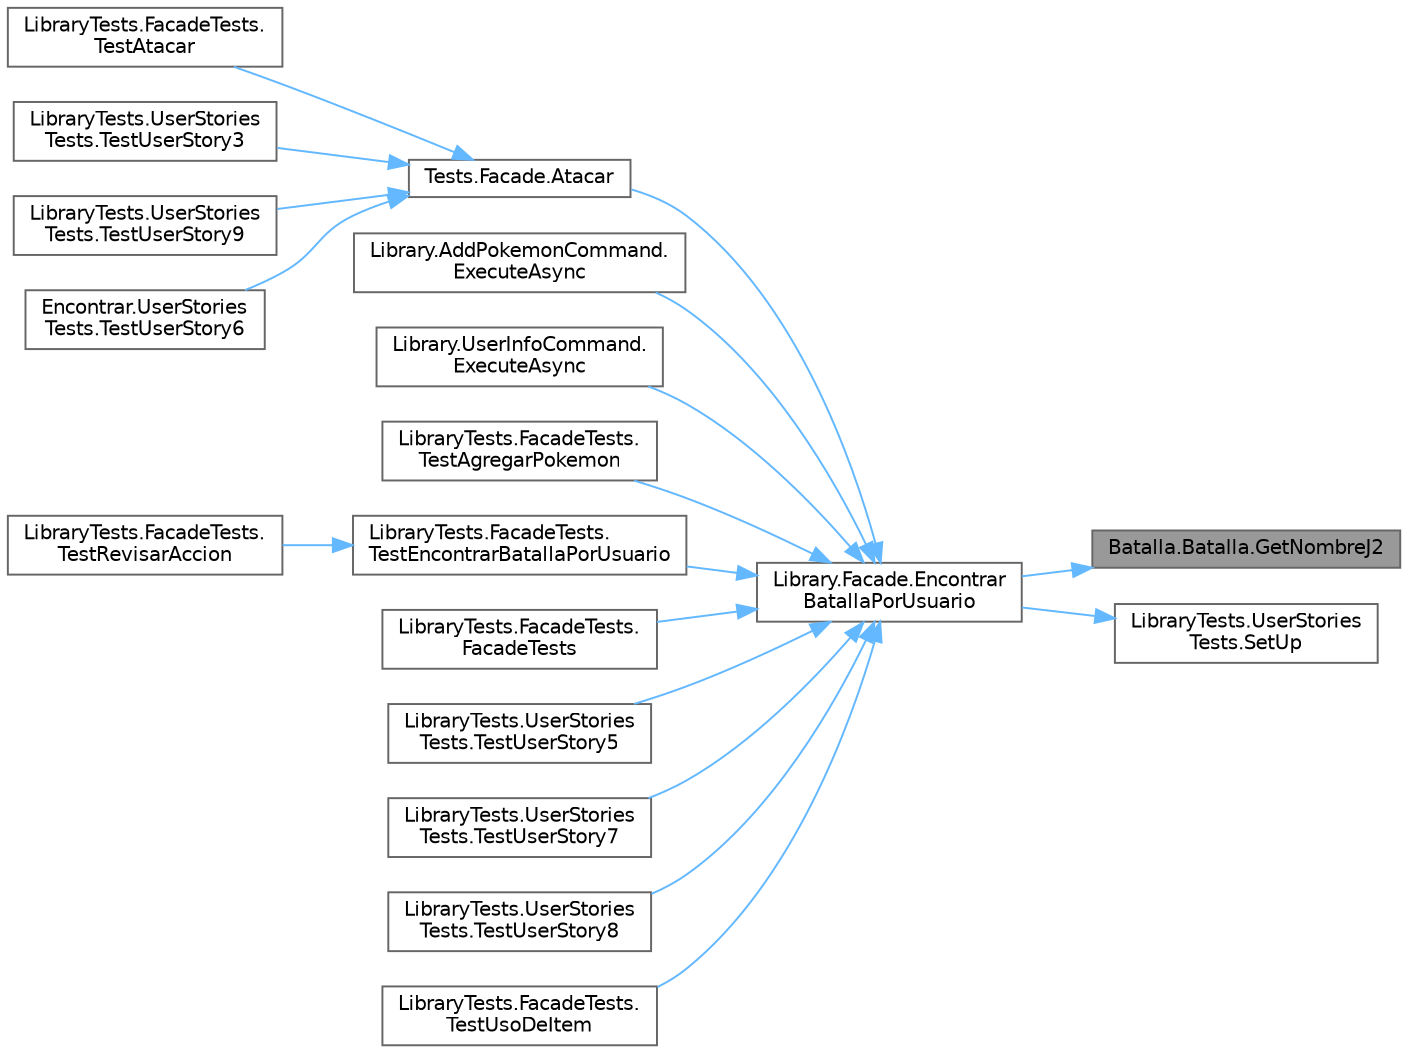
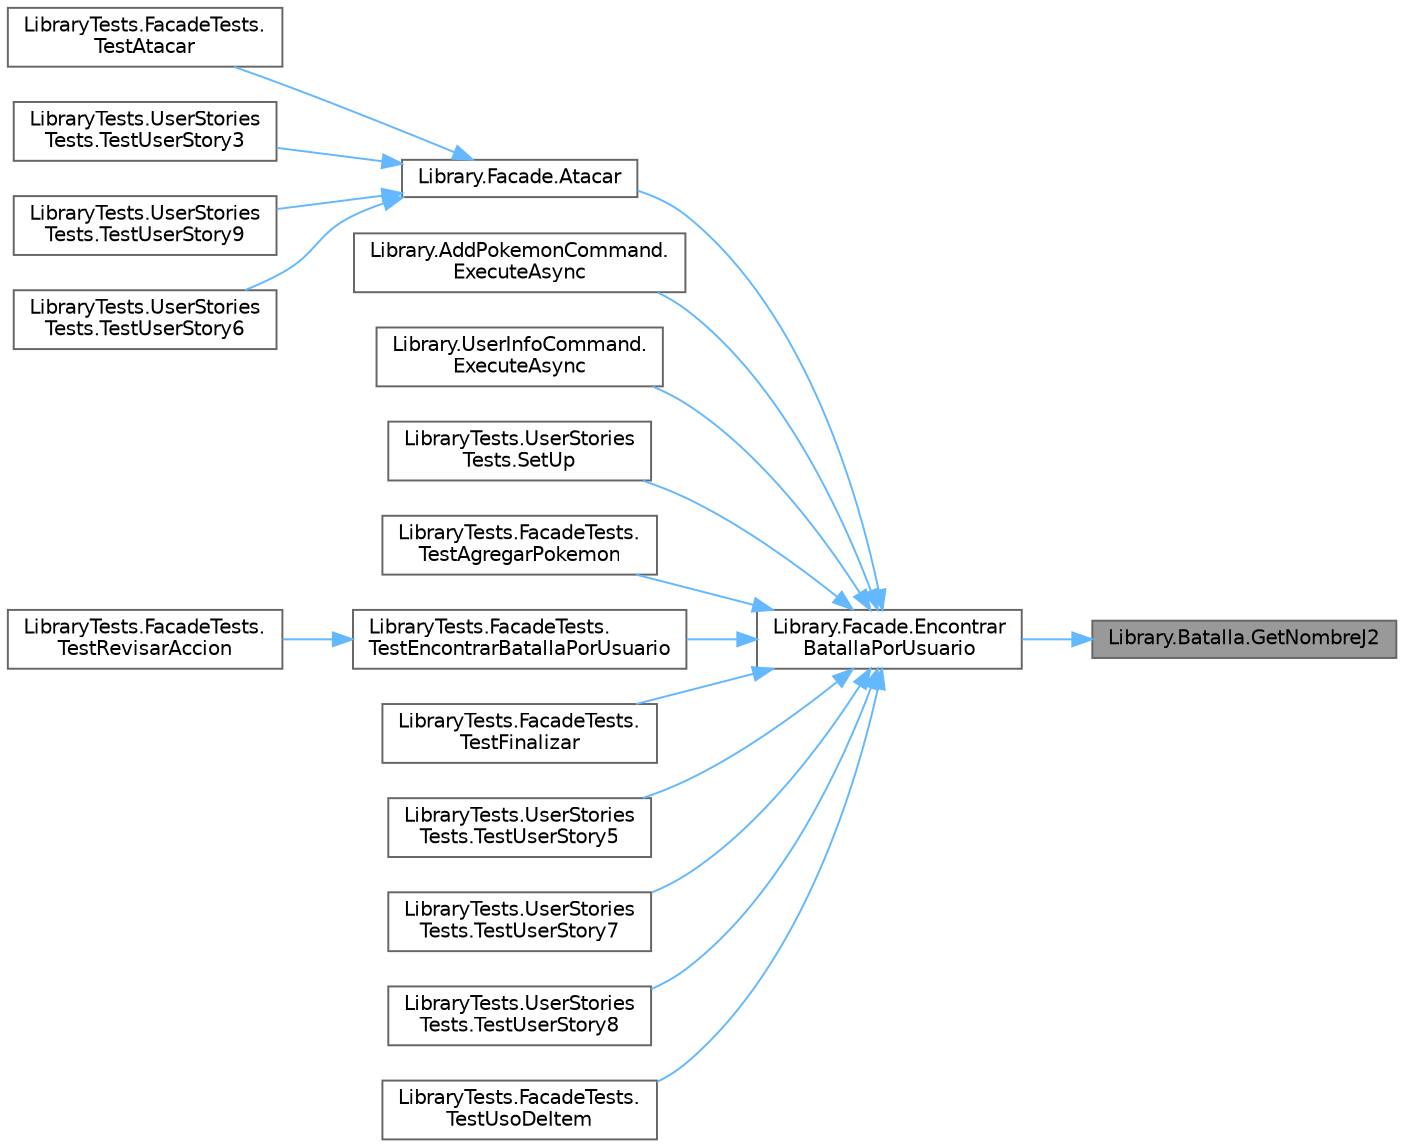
(520, 178) -> (520, 178)
(145, 320) -> (145, 320)
(1246, 549) -> (1244, 639)
(1058, 612) -> (745, 531)
(520, 639) -> (520, 733)
